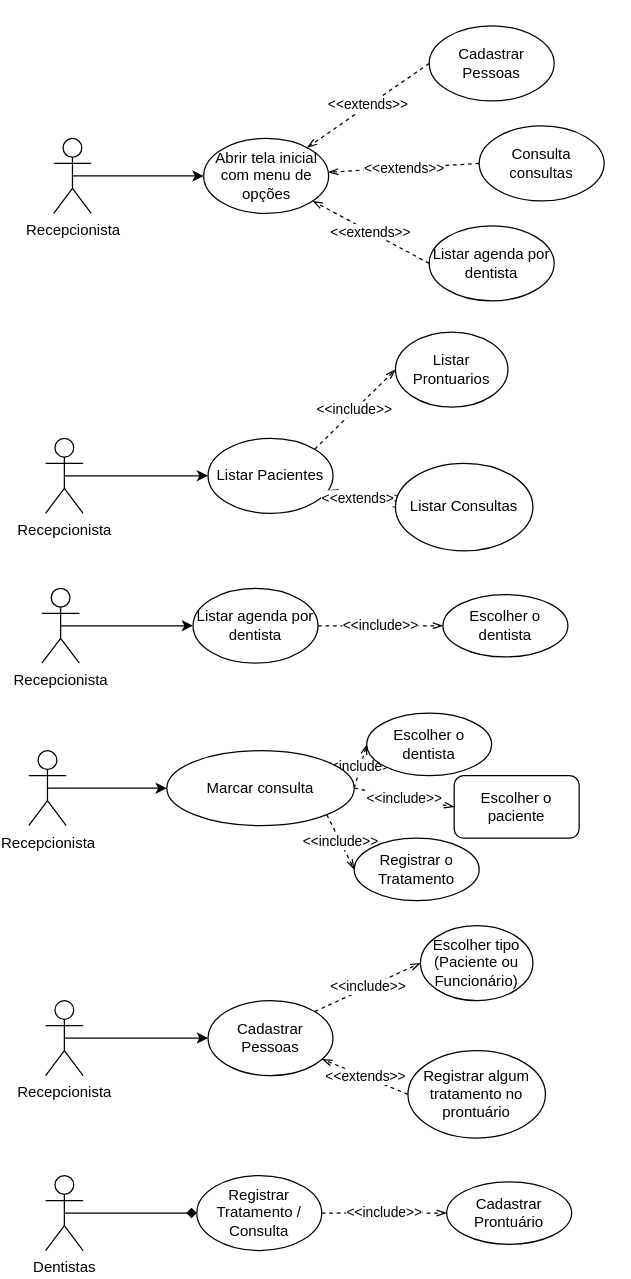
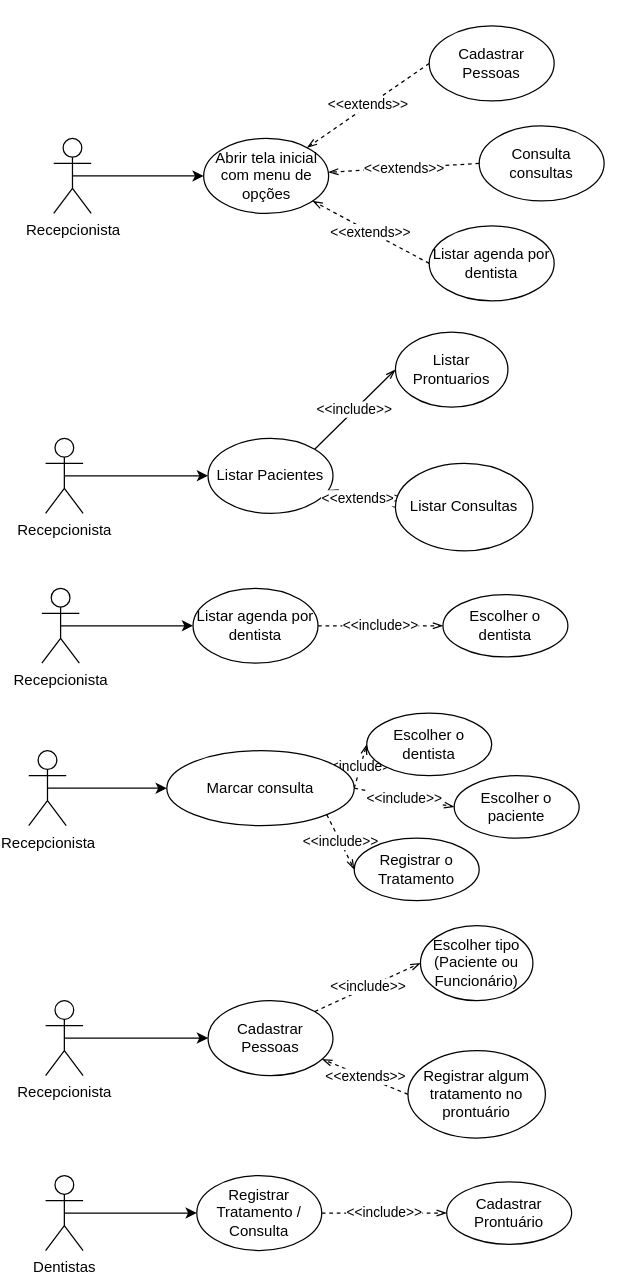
(332, 432) -> (332, 432)
(517, 807) -> (517, 807)
(186, 1213) -> (187, 1213)
